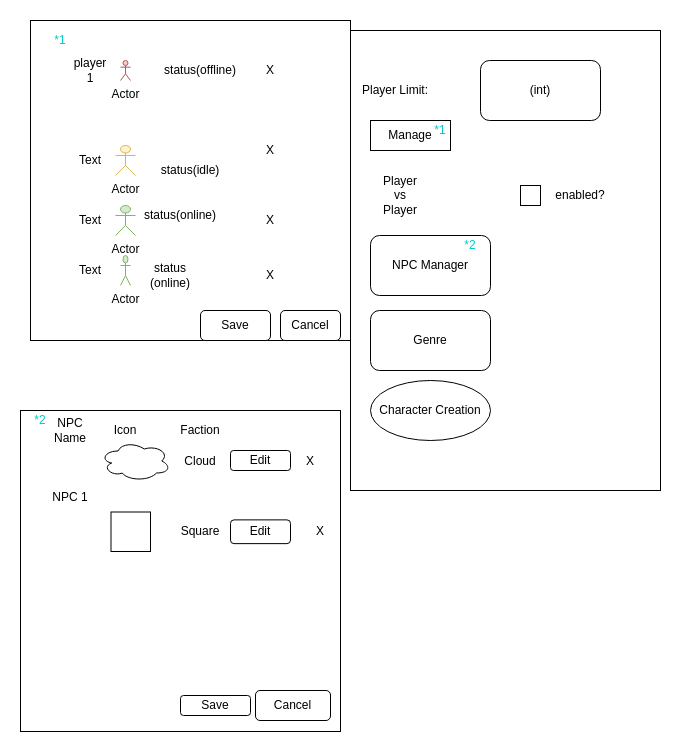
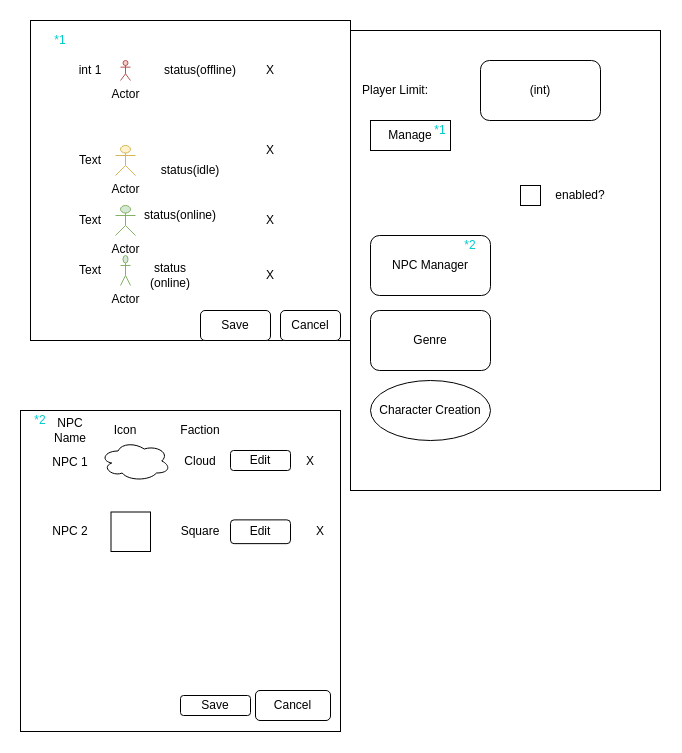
(91, 71) -> (91, 71)
(401, 196) -> none
(71, 497) -> (71, 462)
none -> (71, 531)
